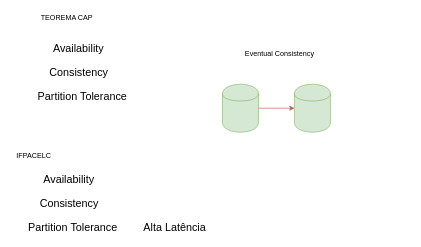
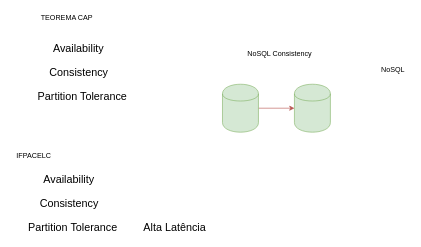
(280, 54) -> (280, 54)
none -> (393, 70)
